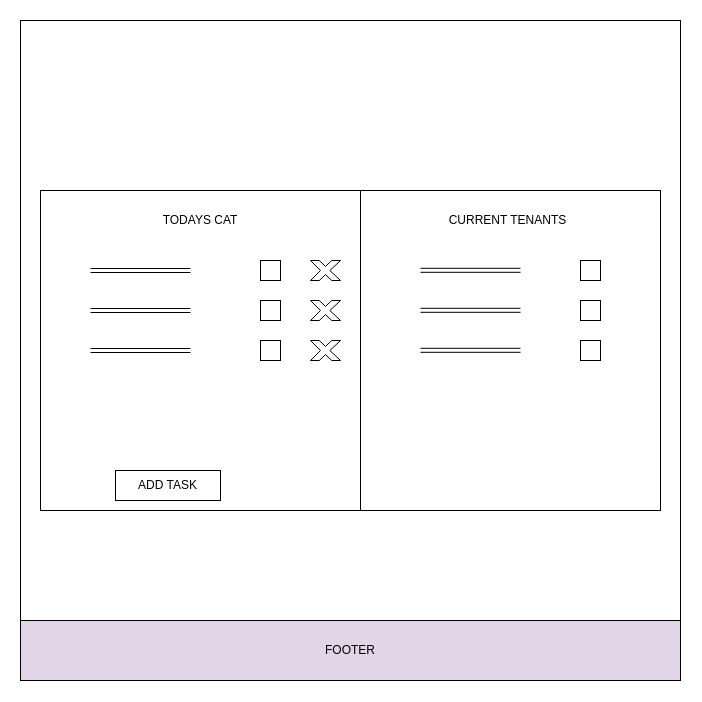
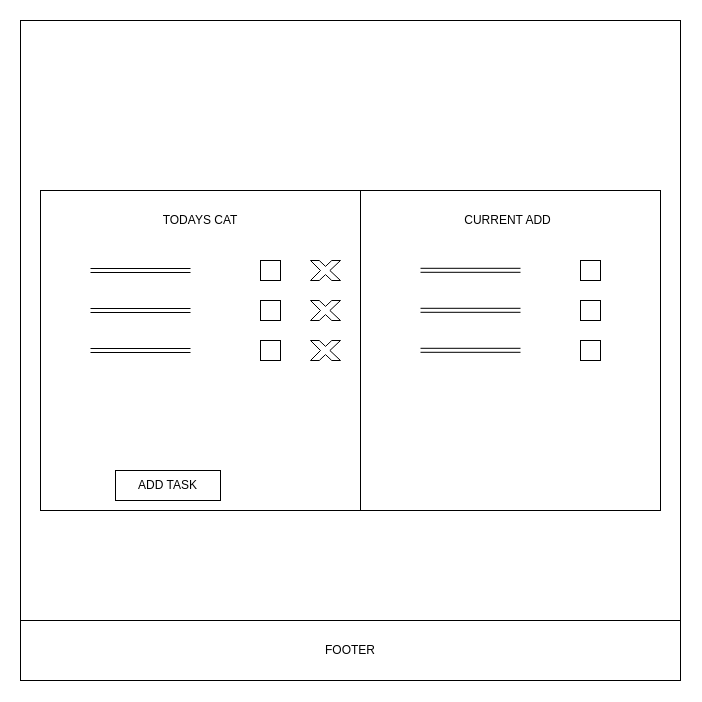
(508, 221) -> (508, 221)
(351, 651) -> (351, 651)
